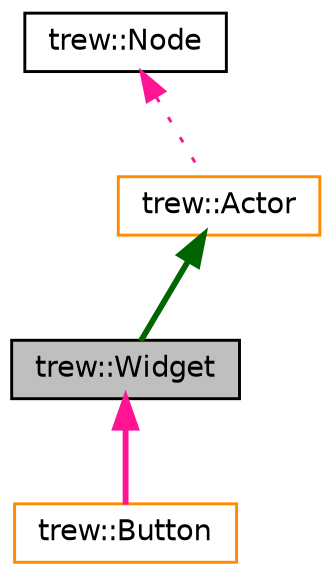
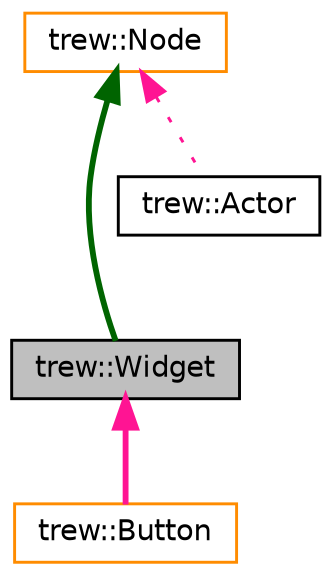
(126, 42) -> (126, 42)
(219, 206) -> (219, 206)
(165, 301) -> (89, 221)
